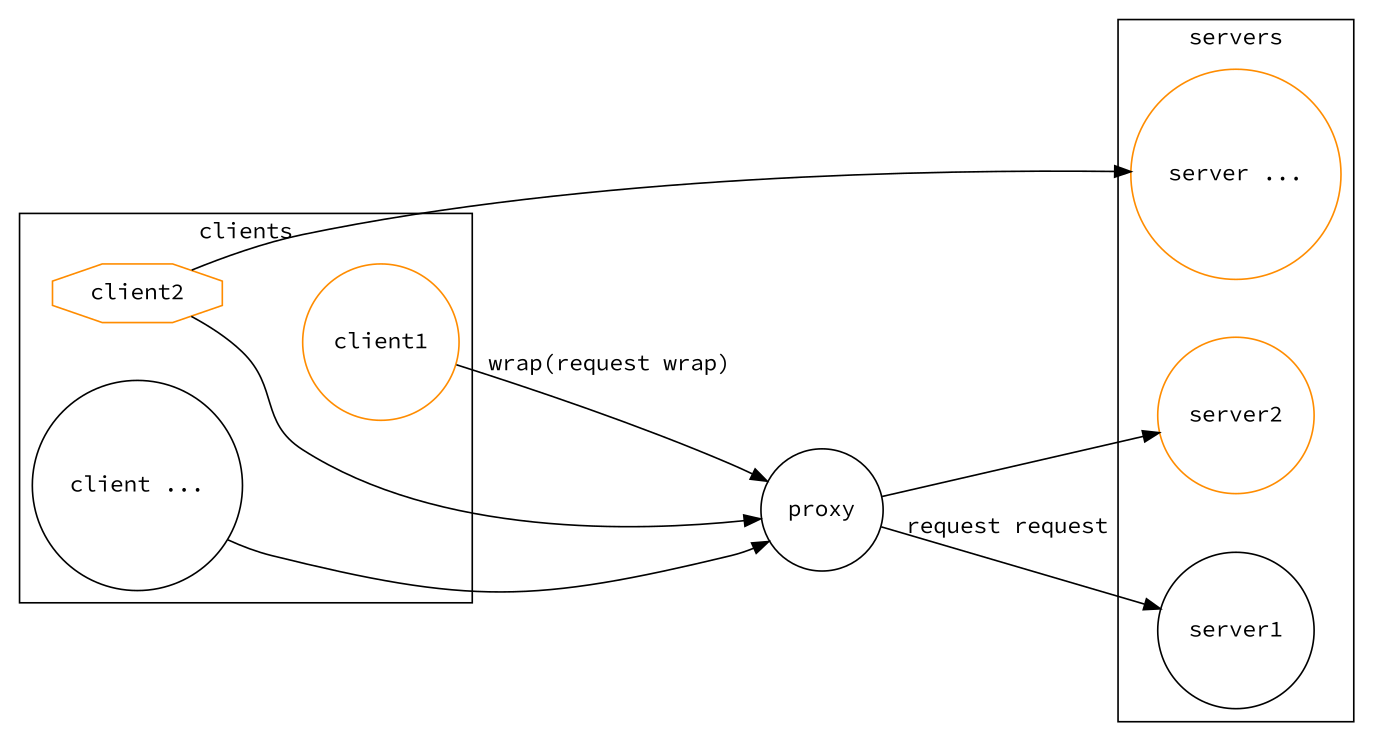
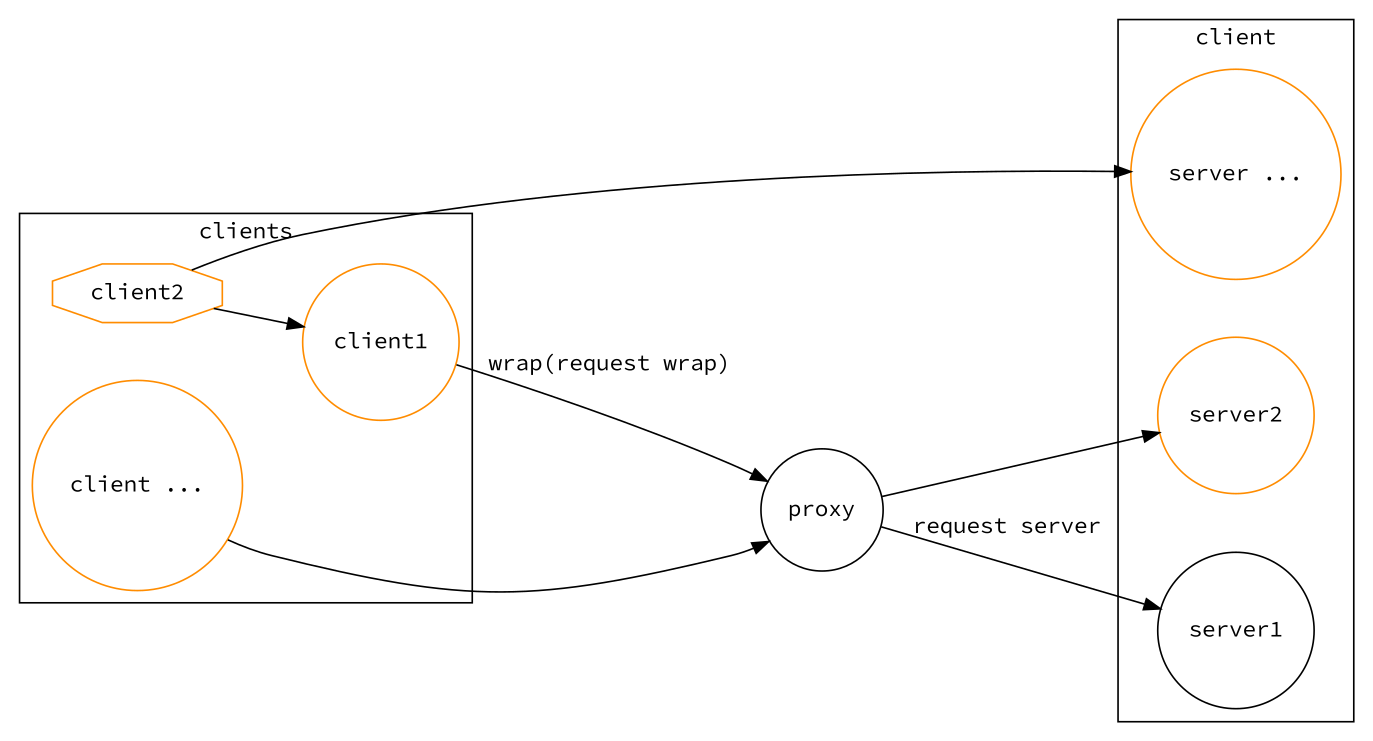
(1236, 38) -> (1236, 38)
(137, 485) -> (137, 485)
(429, 503) -> (250, 316)
(1007, 527) -> (1007, 527)
